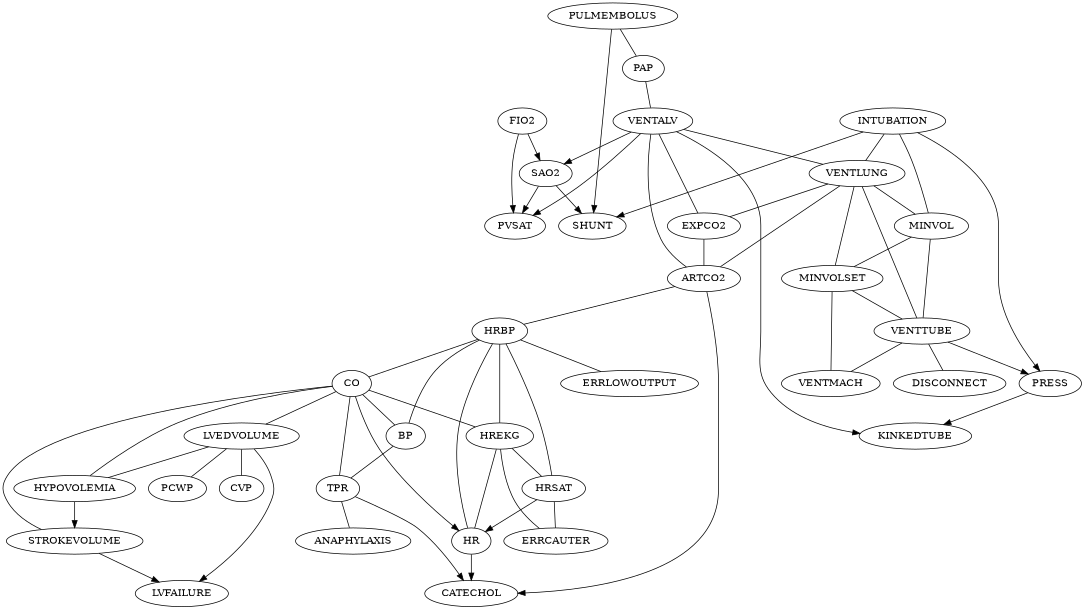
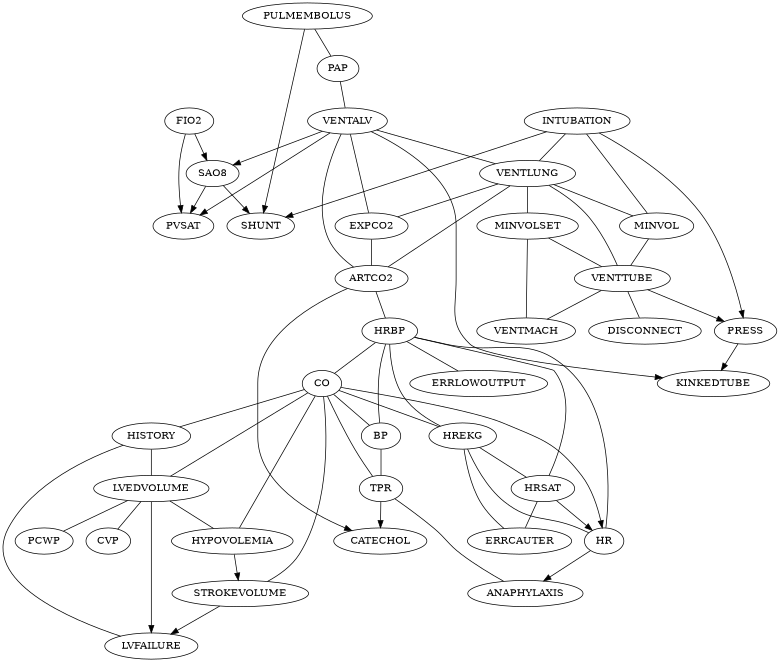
(546, 174) -> (213, 174)
(883, 252) -> none
none -> (151, 436)
(471, 564) -> (570, 564)
